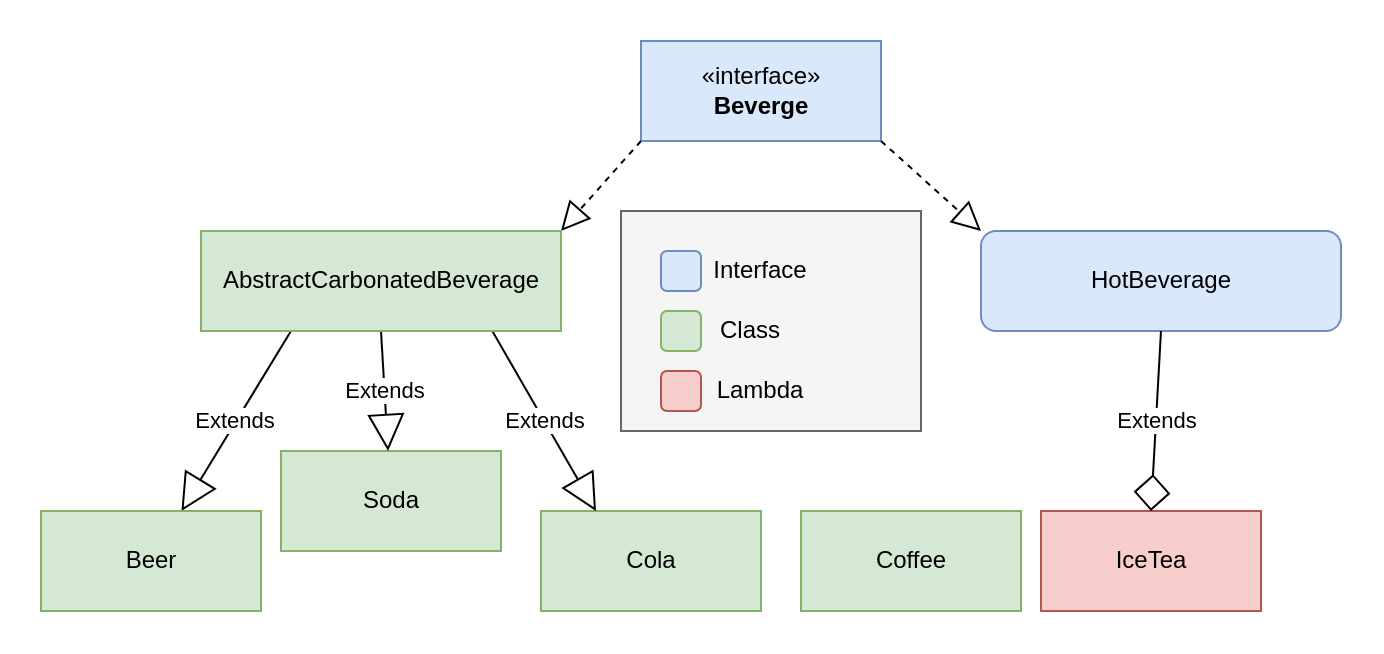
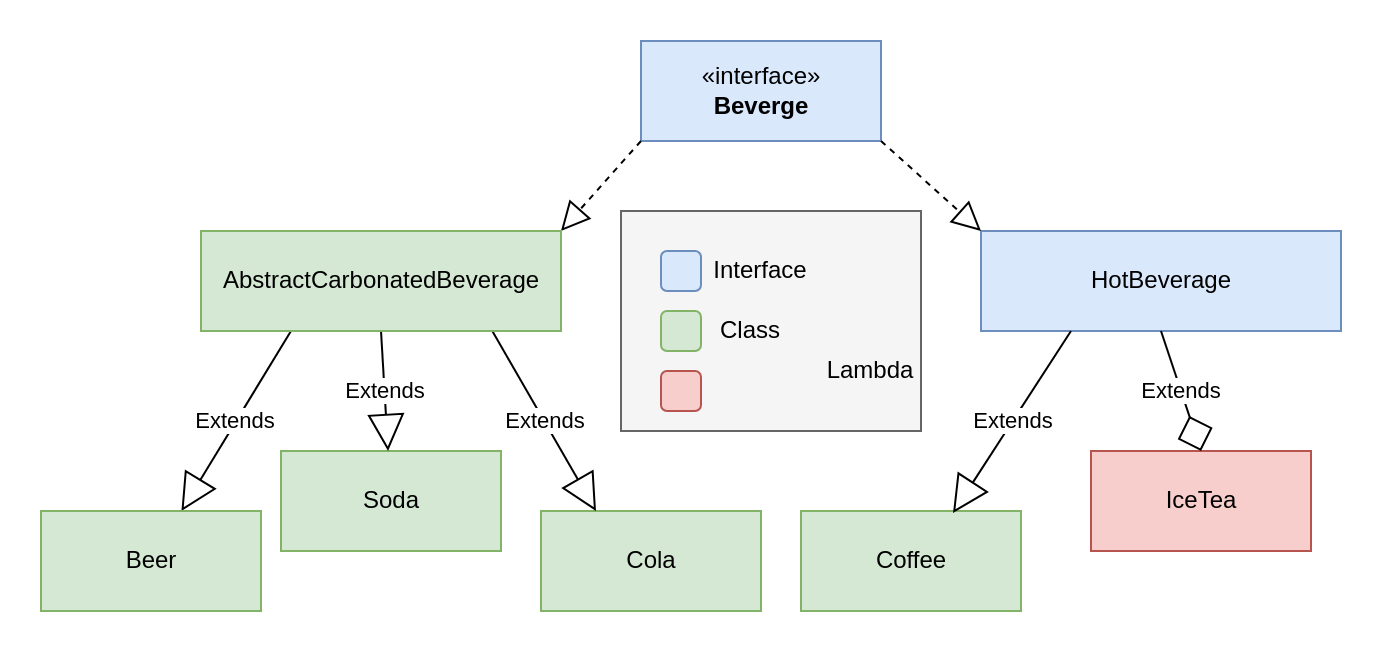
(1161, 281) -> (1161, 281)
(761, 391) -> (871, 371)
none -> (1022, 407)
(1151, 561) -> (1201, 501)
